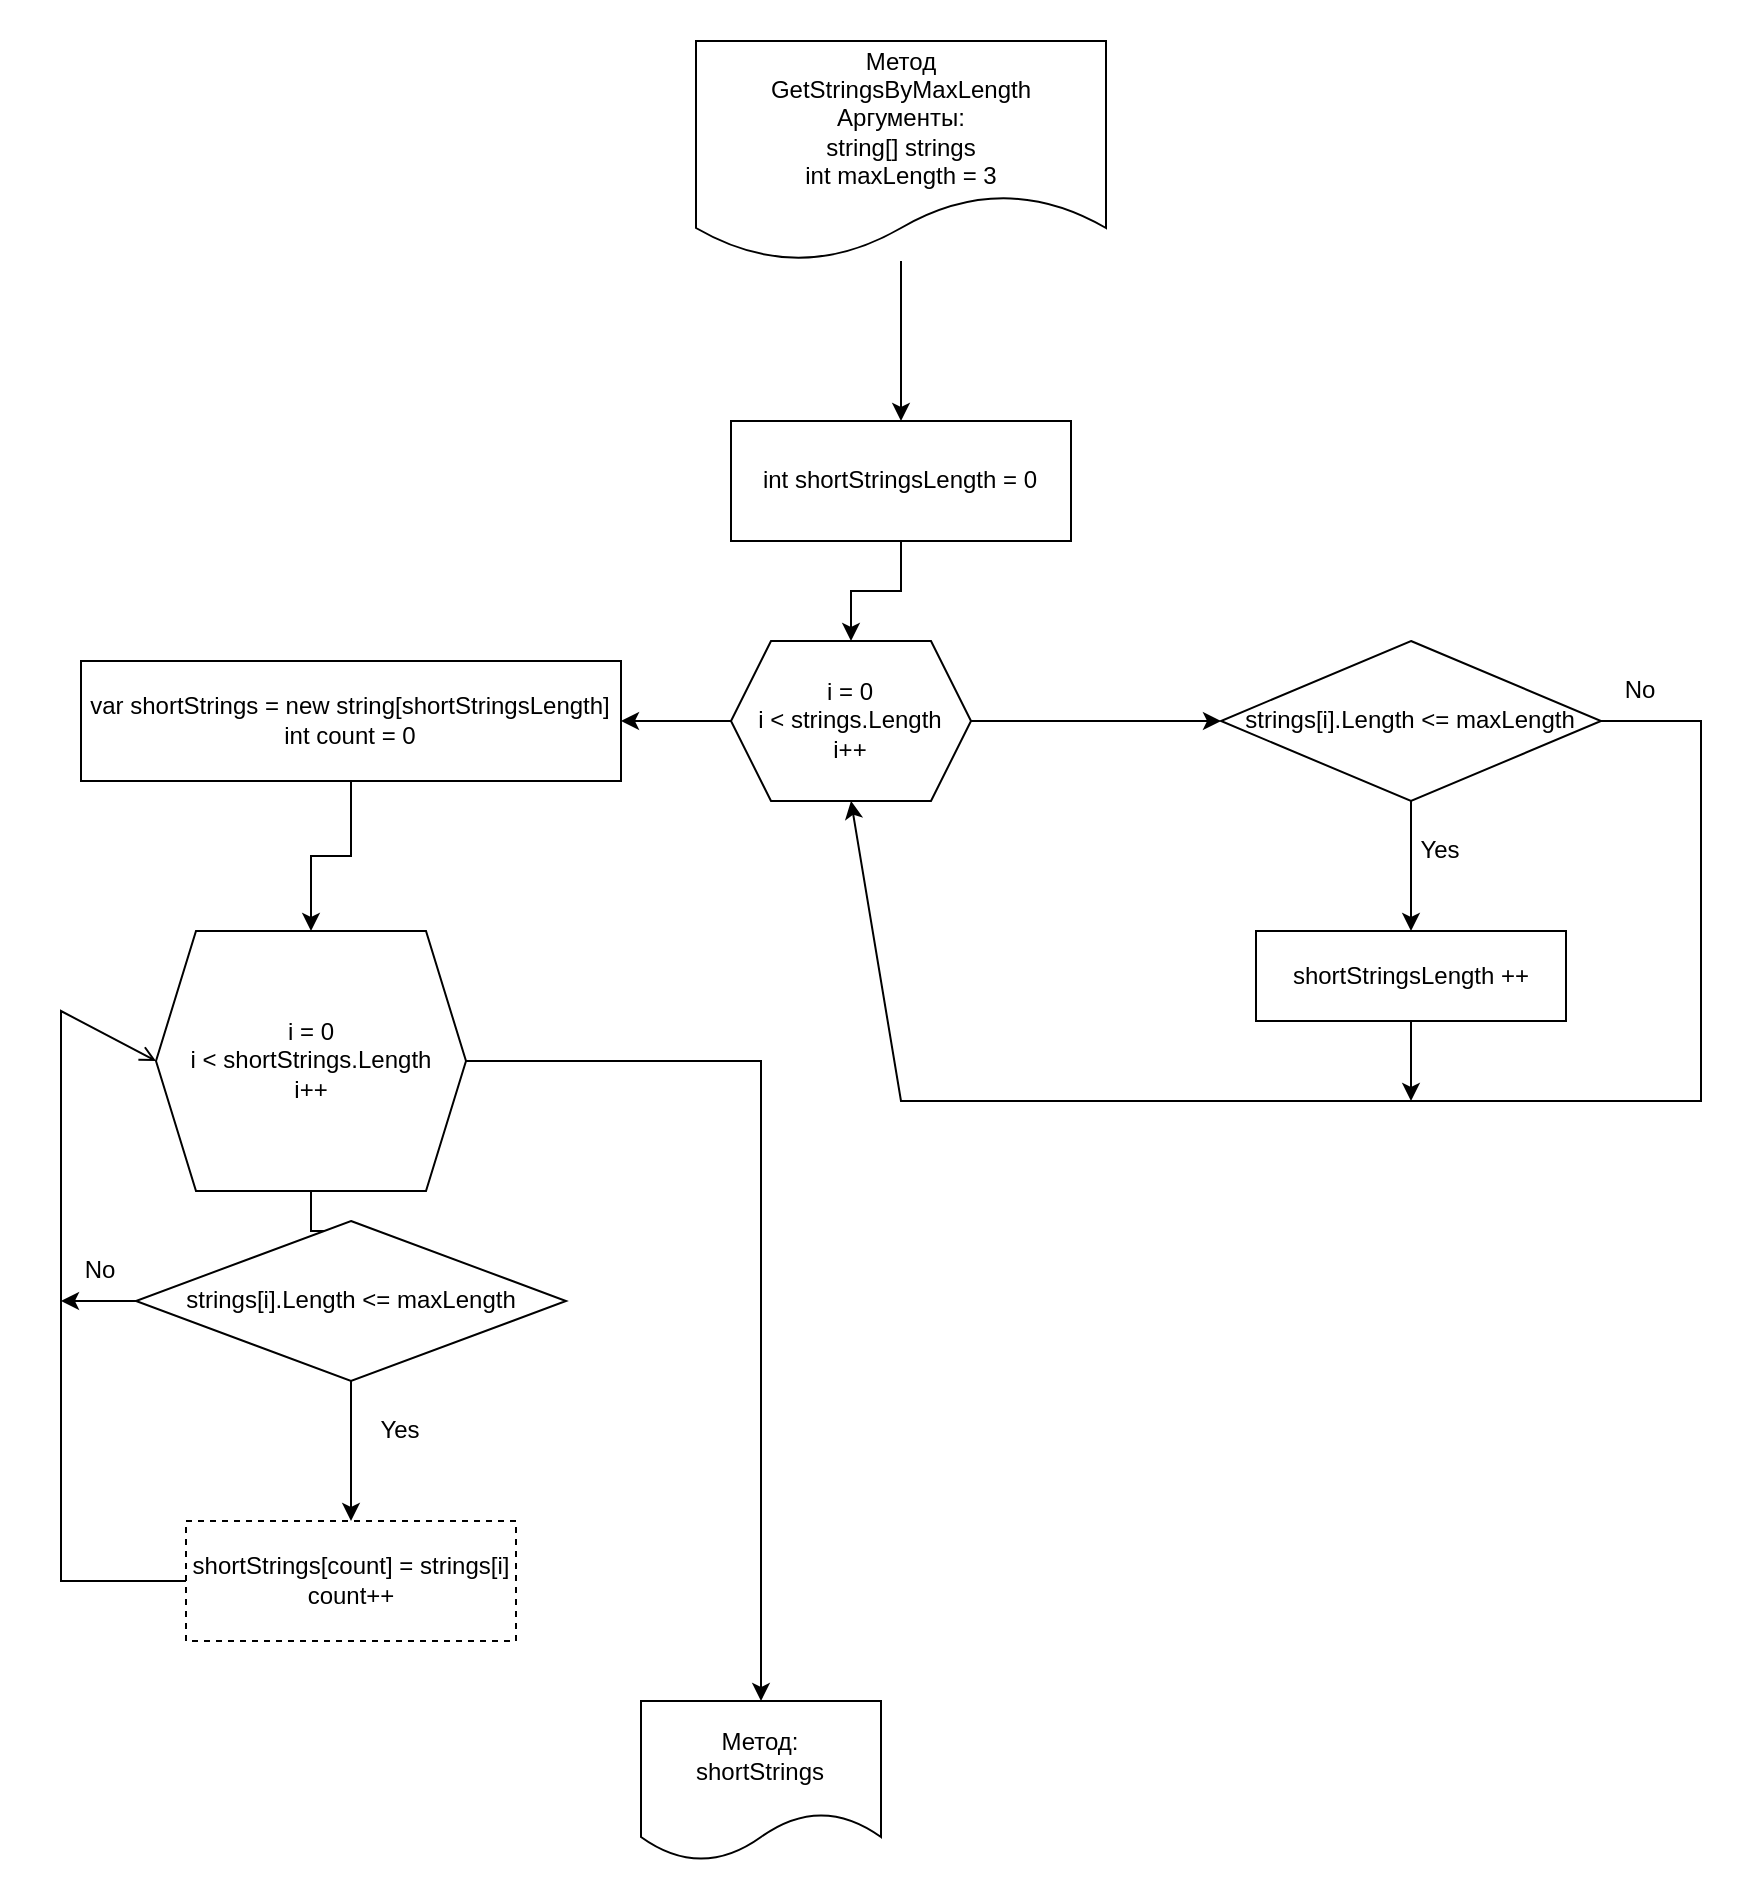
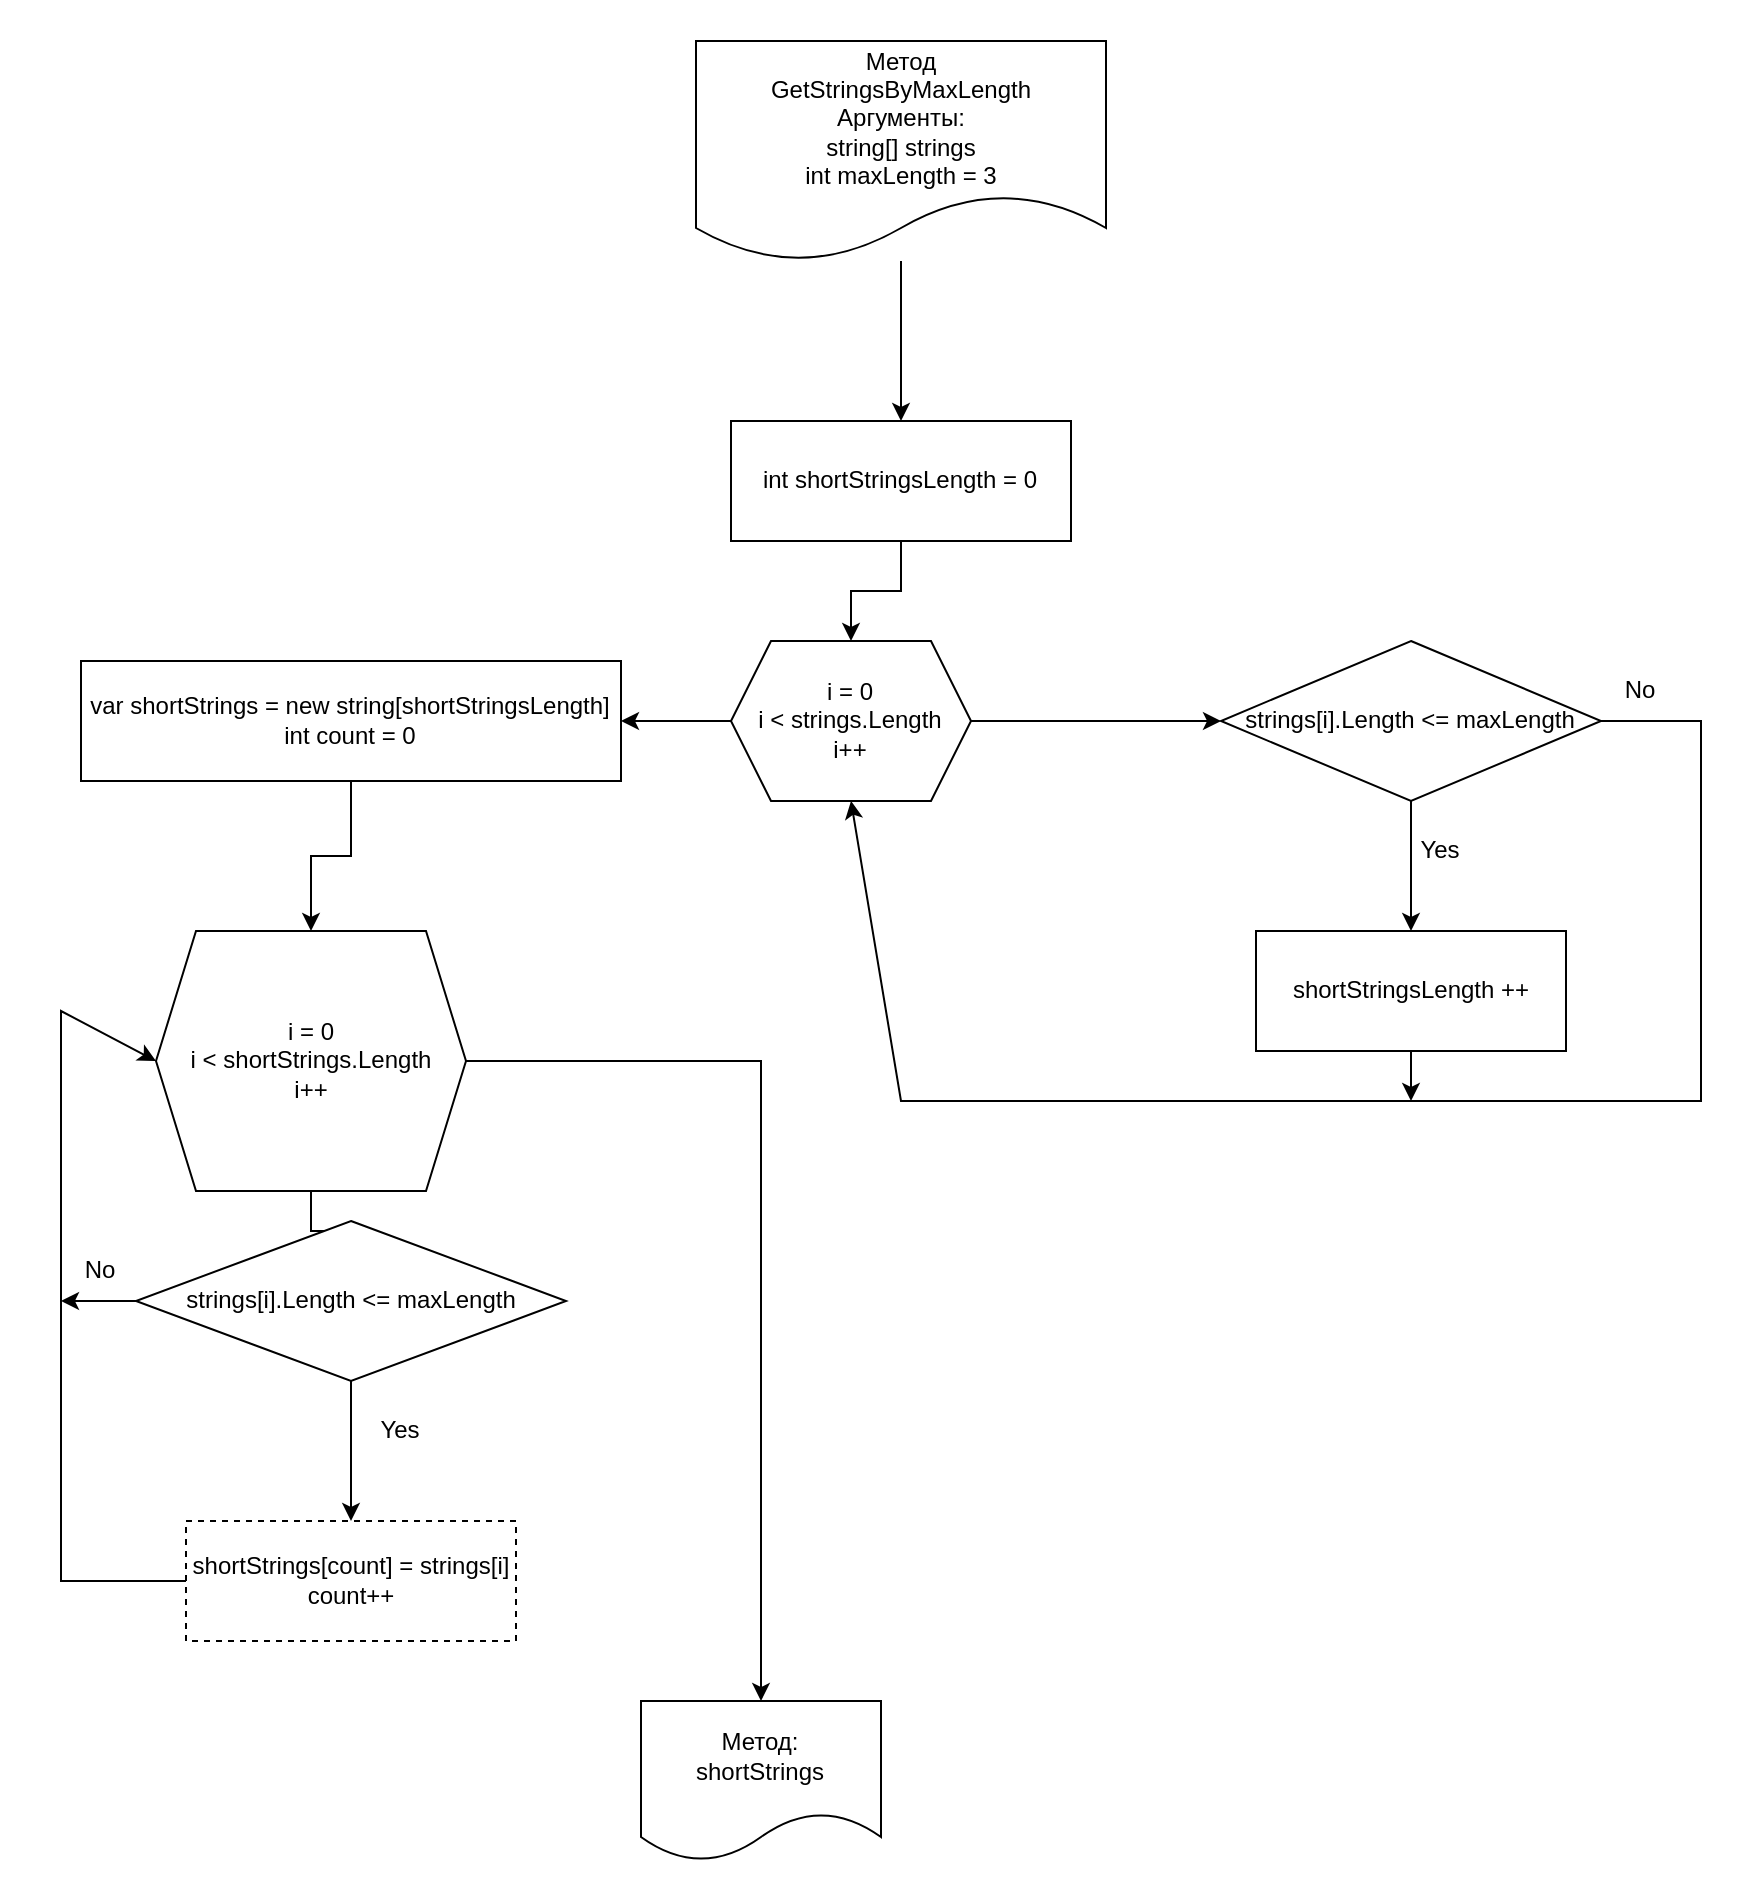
(1411, 976) -> (1411, 991)
(145, 1055) -> (142, 1054)
